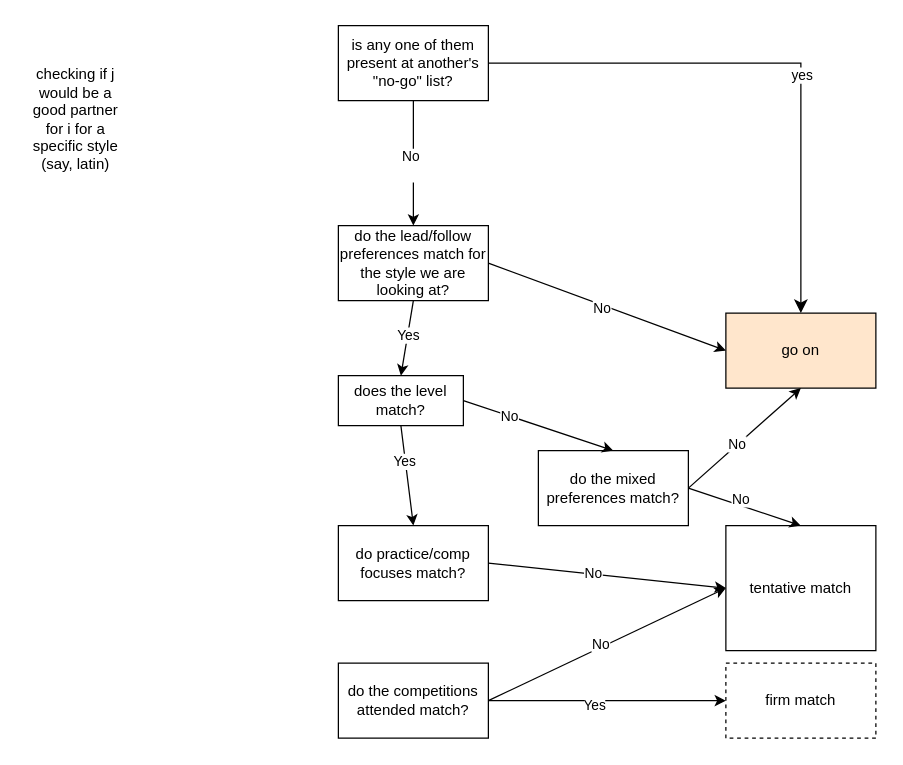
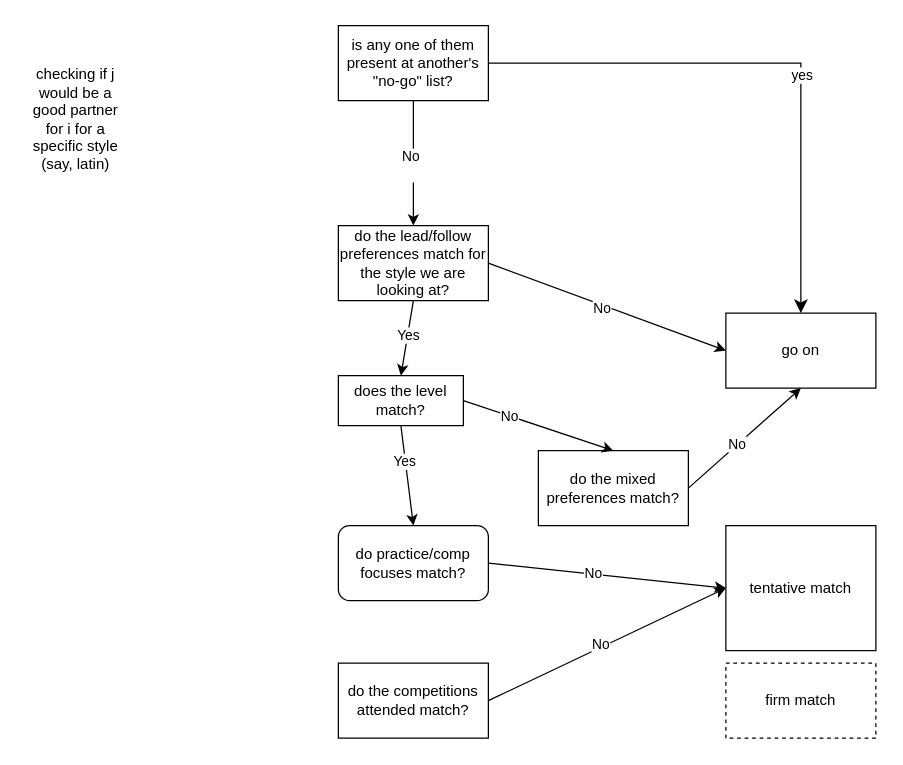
(801, 351) -> (801, 351)
(740, 505) -> none
(413, 563) -> (413, 563)
(604, 701) -> none
